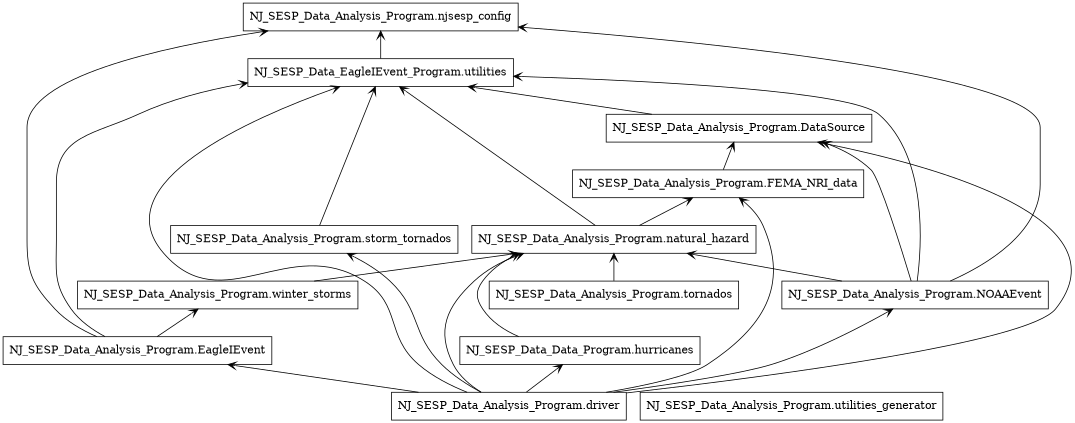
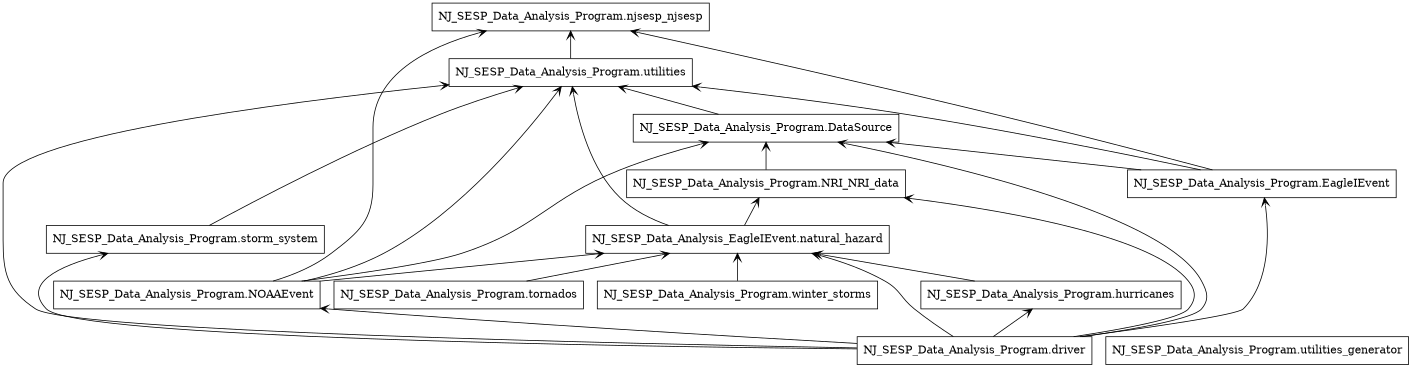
(381, 17) -> (571, 17)
(381, 73) -> (571, 73)
(718, 184) -> (766, 184)
(314, 239) -> (185, 239)
(614, 239) -> (737, 239)
(174, 325) -> (1018, 156)
(580, 351) -> (1051, 295)
